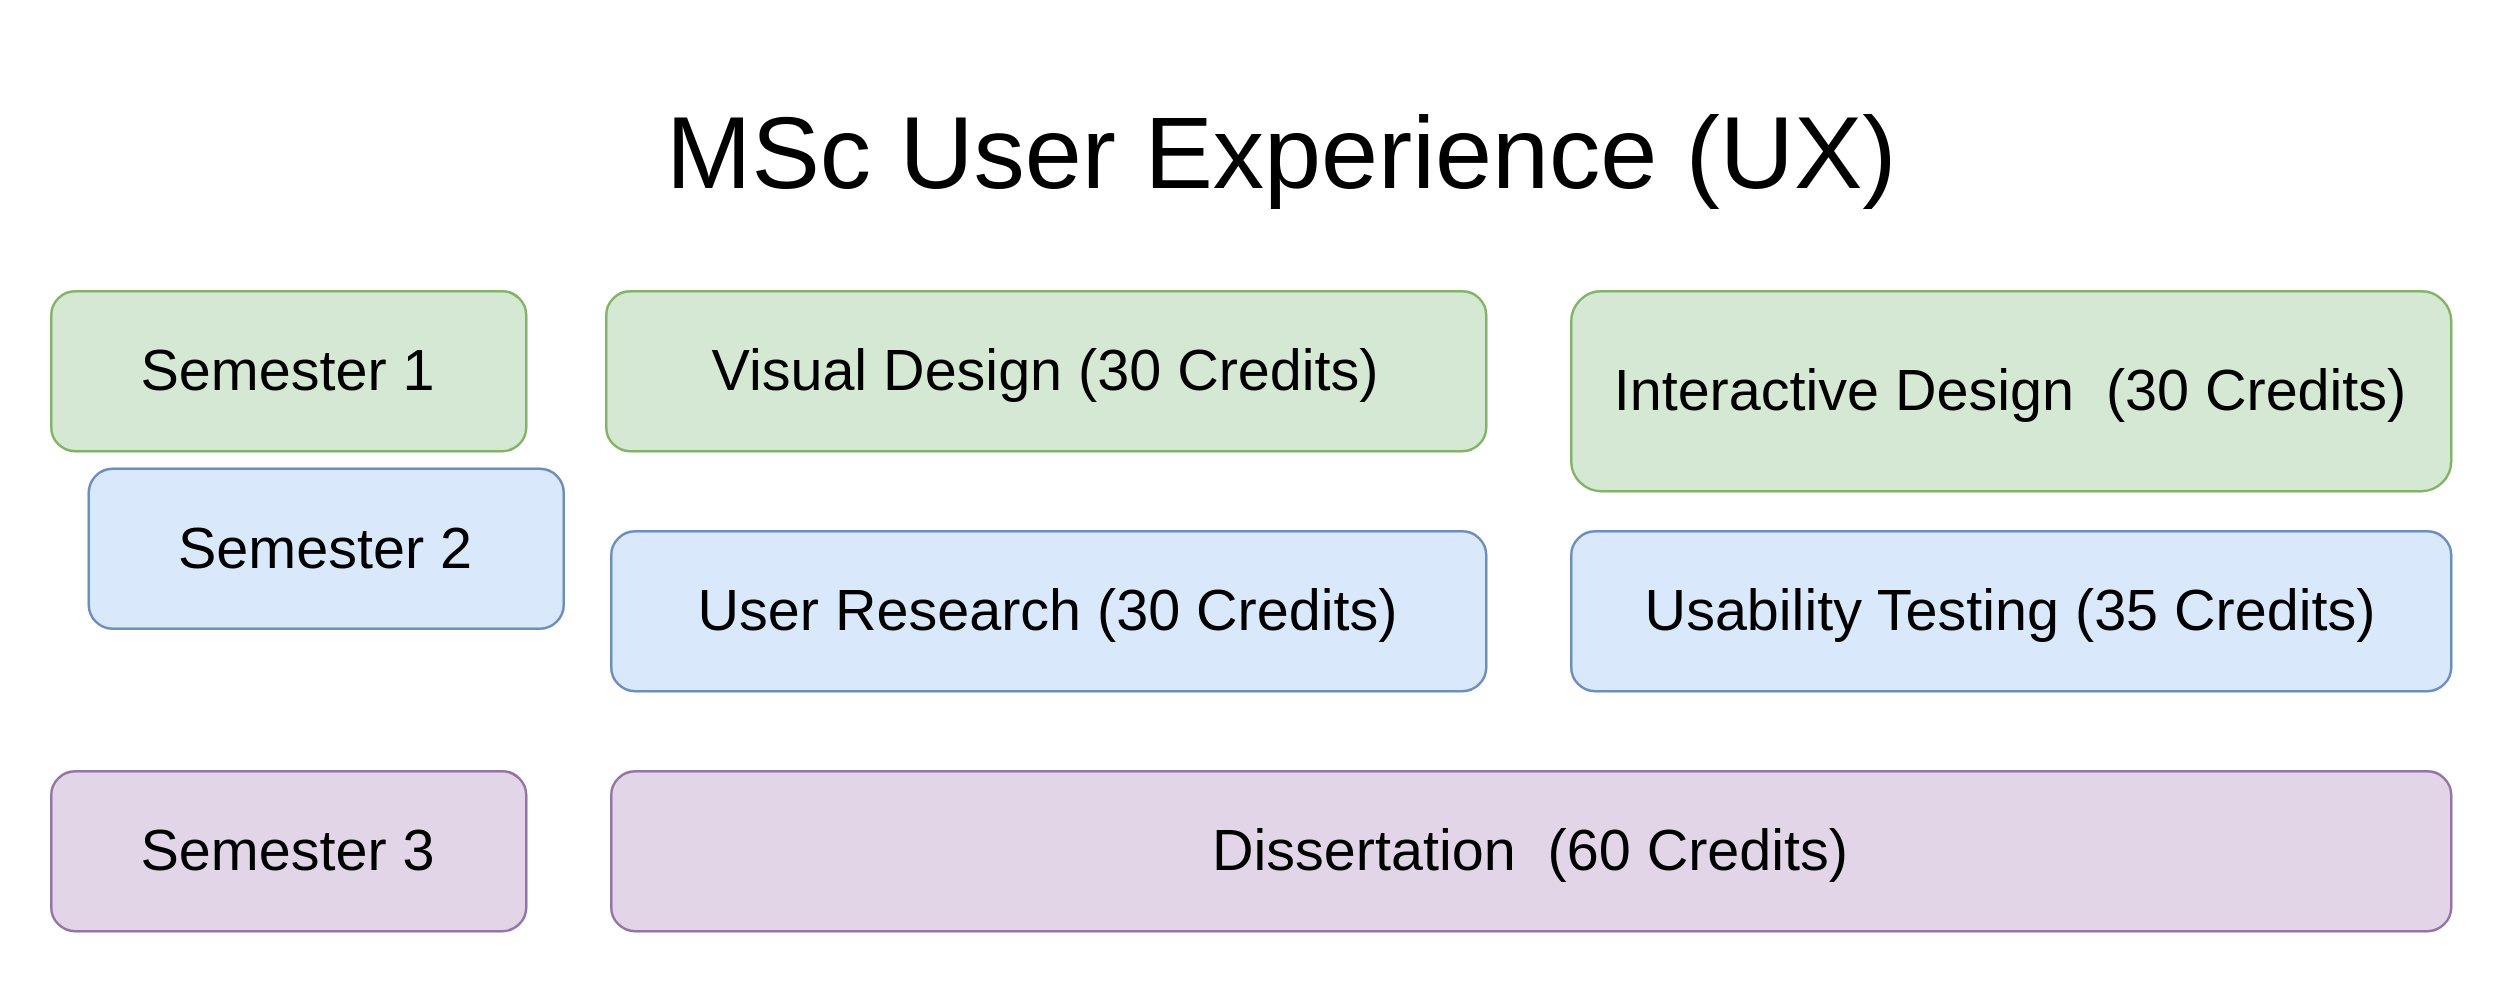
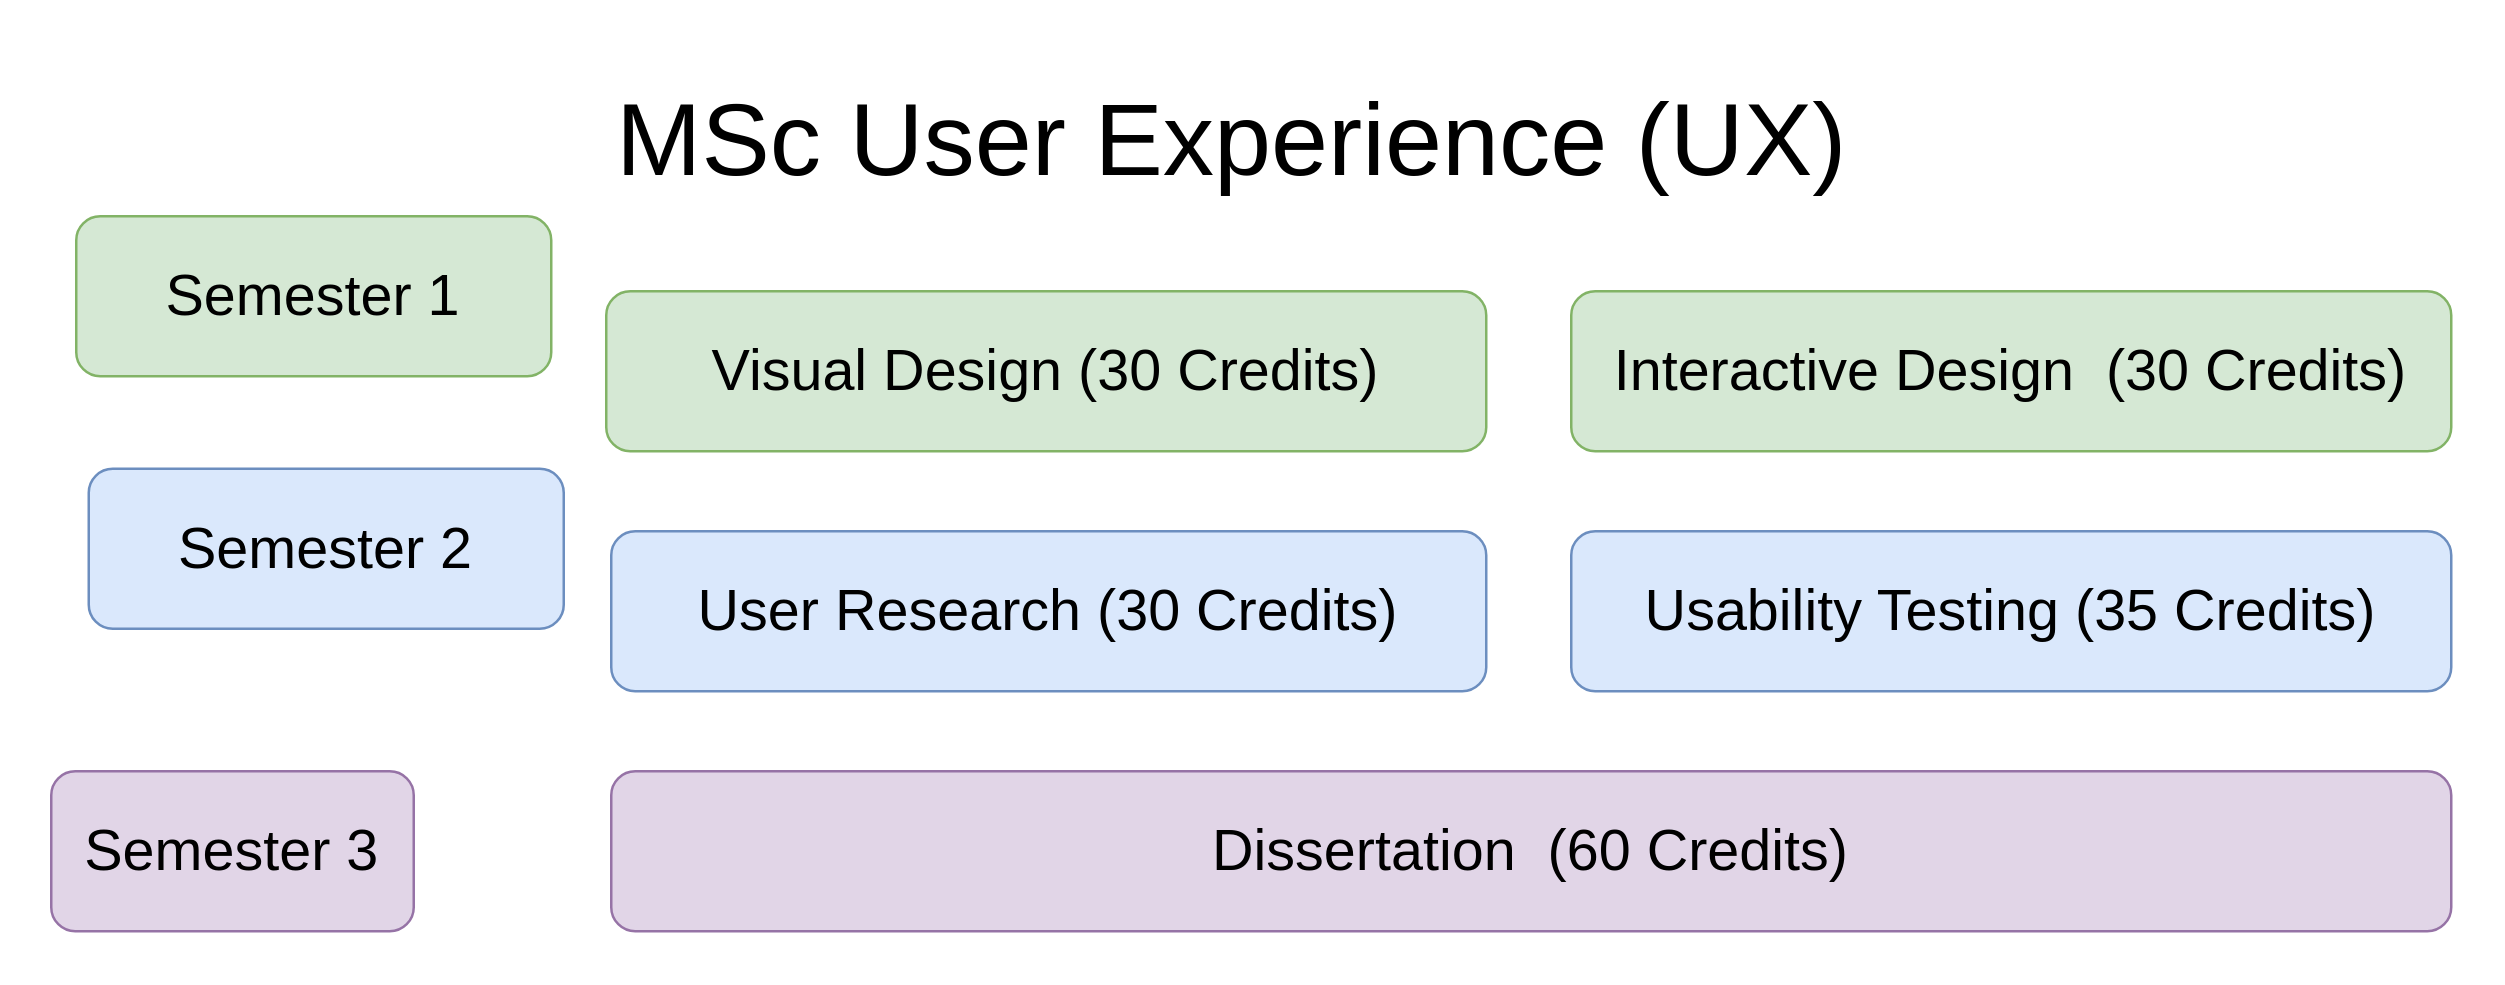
(1281, 154) -> (1231, 141)
(289, 371) -> (314, 296)
(2011, 391) -> (2011, 371)
(289, 851) -> (233, 851)
